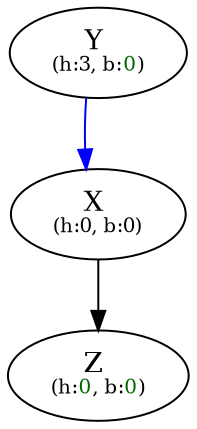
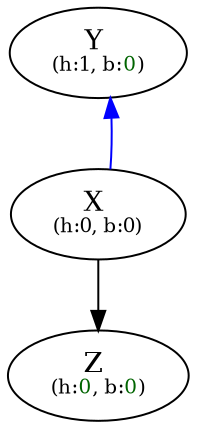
(87, 65) -> (87, 65)
(85, 123) -> (112, 144)
